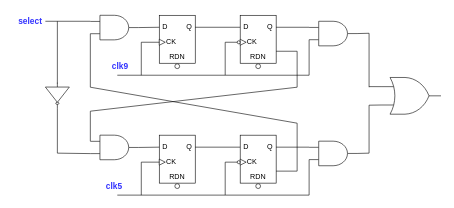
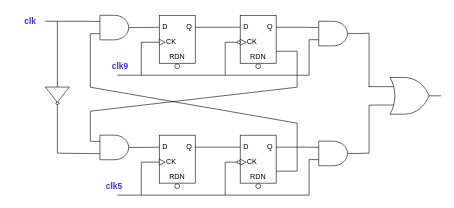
(30, 21) -> (30, 21)
